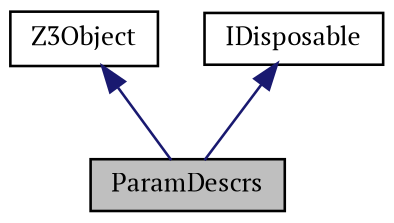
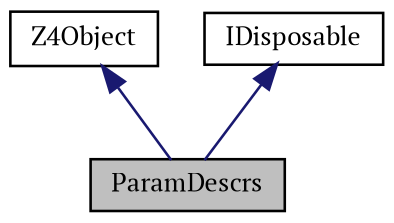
(84, 39) -> (84, 39)
